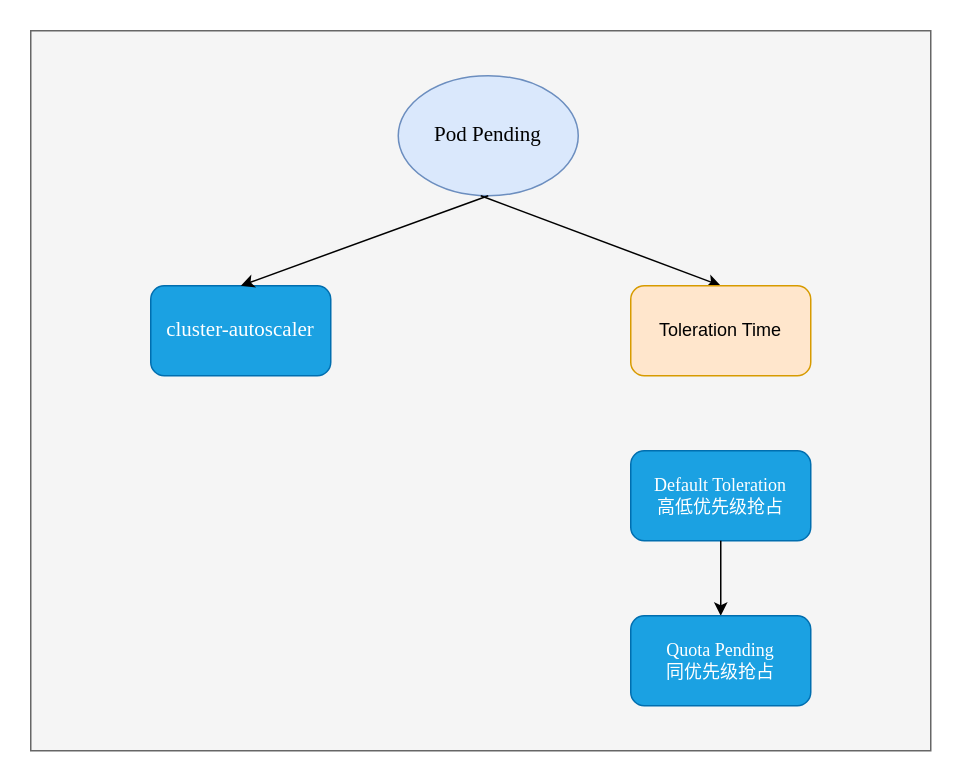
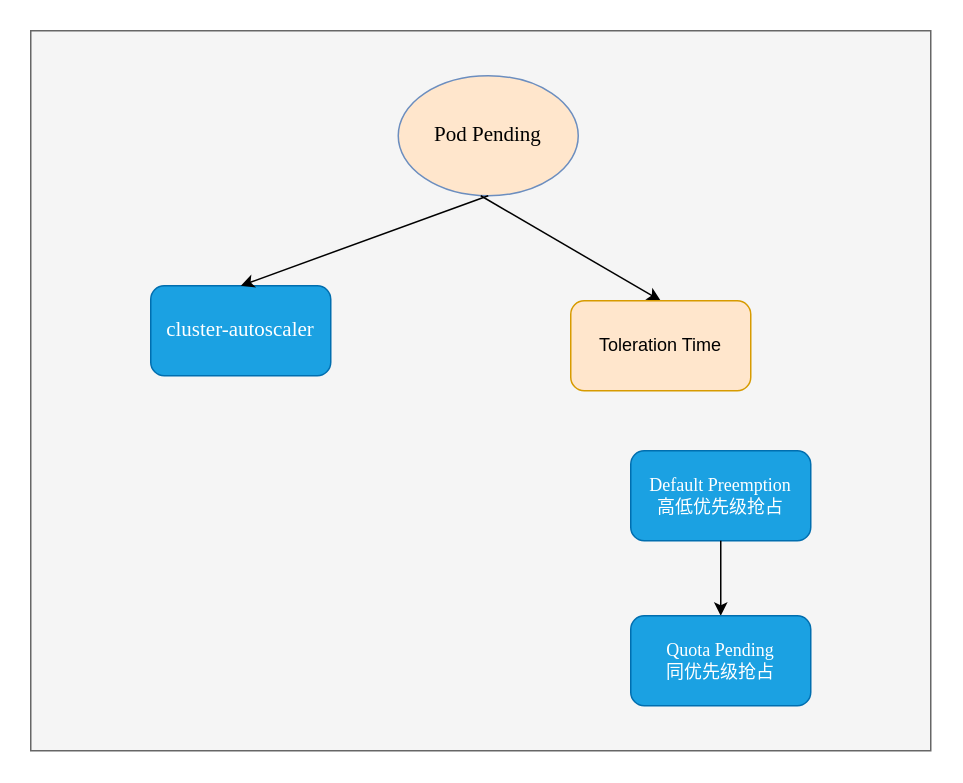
(488, 136) -> (488, 136)
(721, 331) -> (661, 346)
(721, 496) -> (721, 496)
